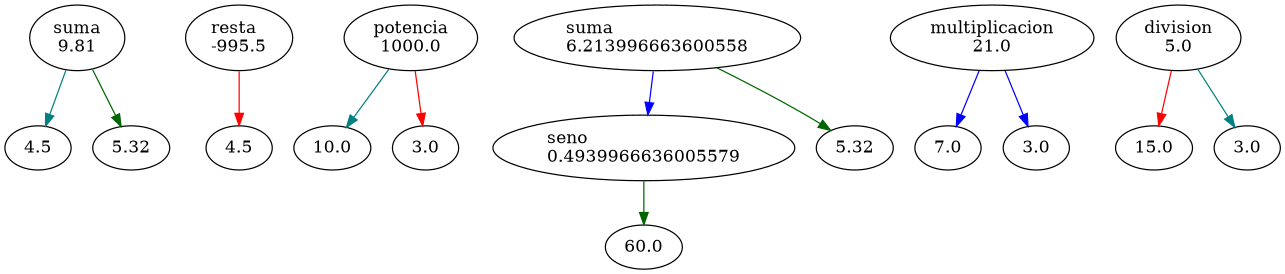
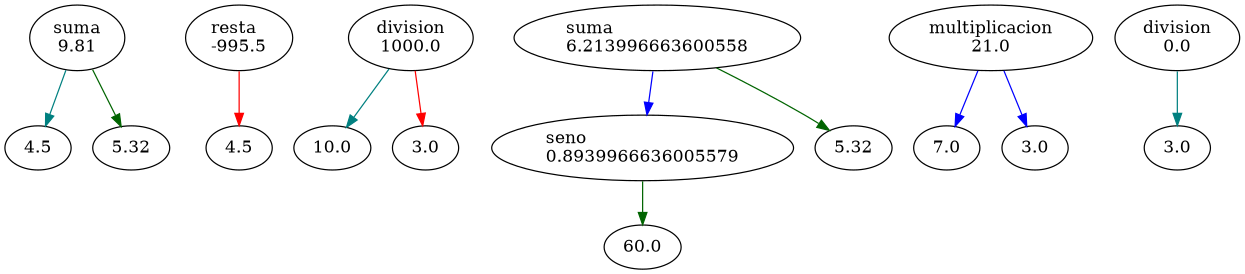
(411, 38) -> (411, 38)
(1179, 38) -> (1177, 38)
(644, 148) -> (643, 148)
(1154, 148) -> none
